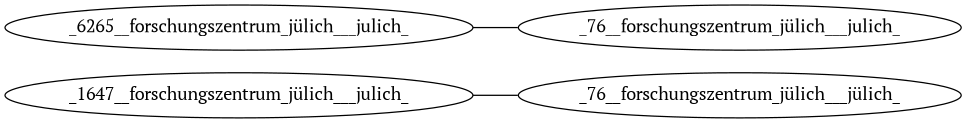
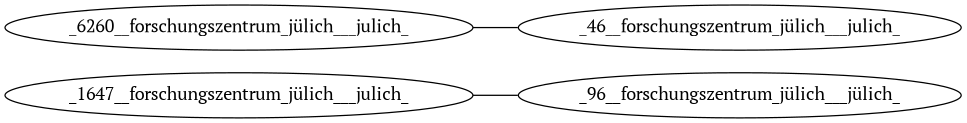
(239, 28) -> (239, 28)
(740, 28) -> (740, 28)
(740, 95) -> (740, 95)
